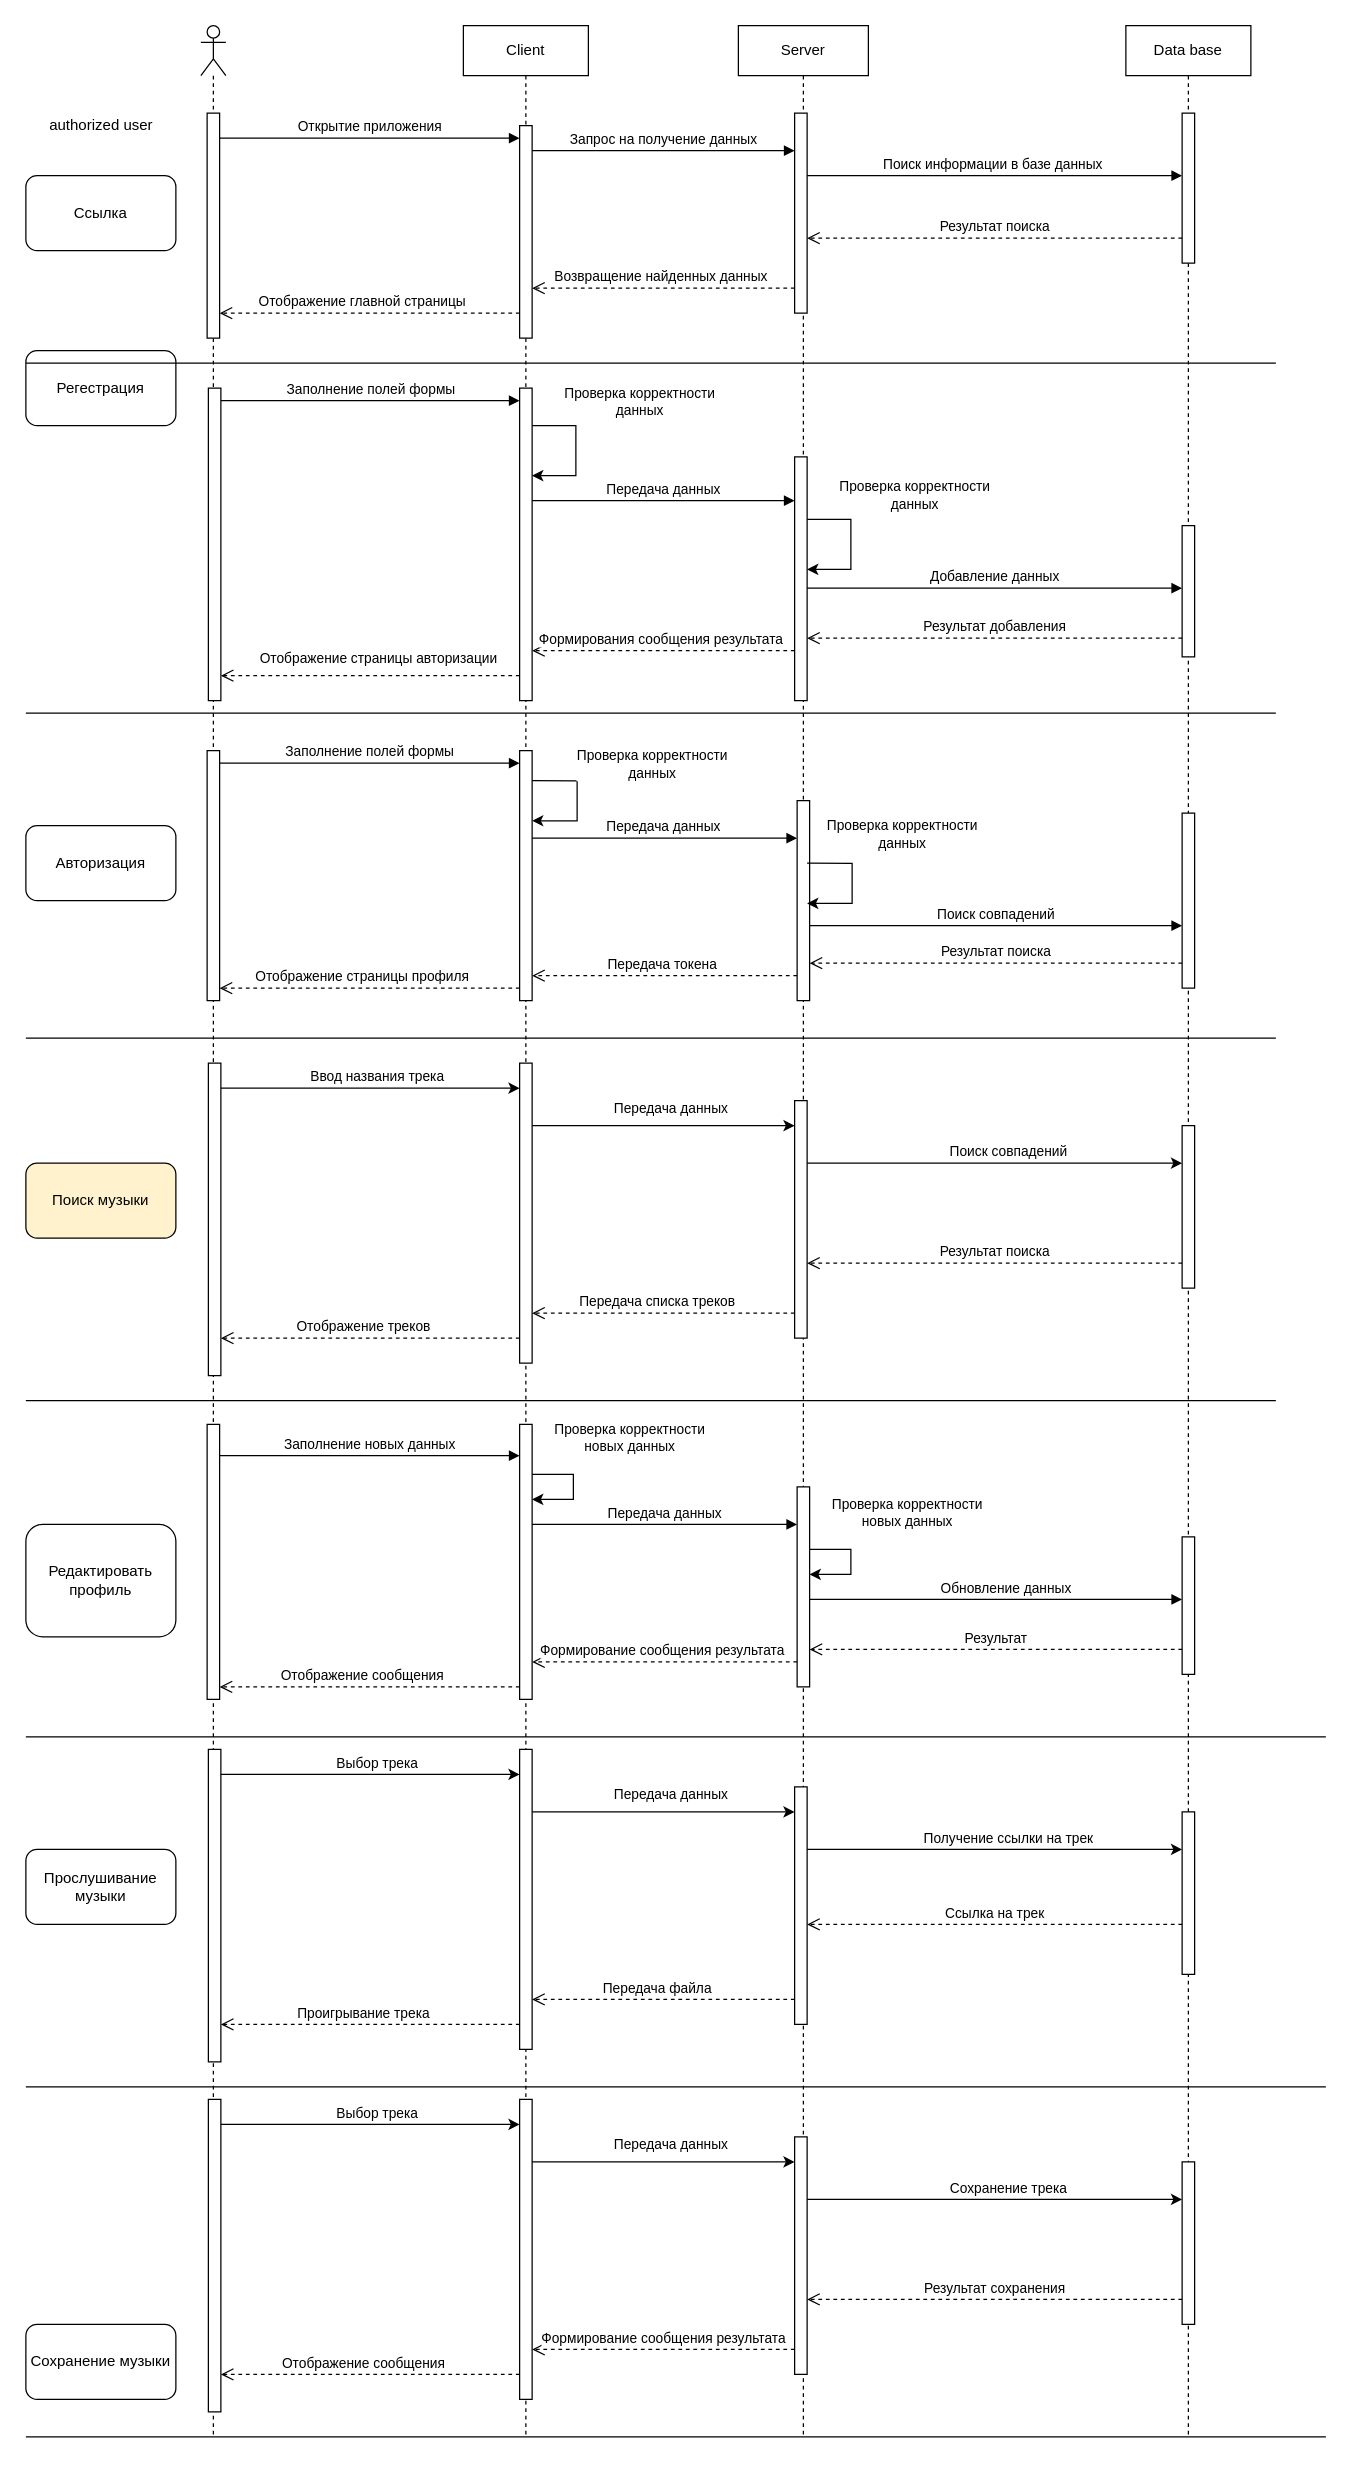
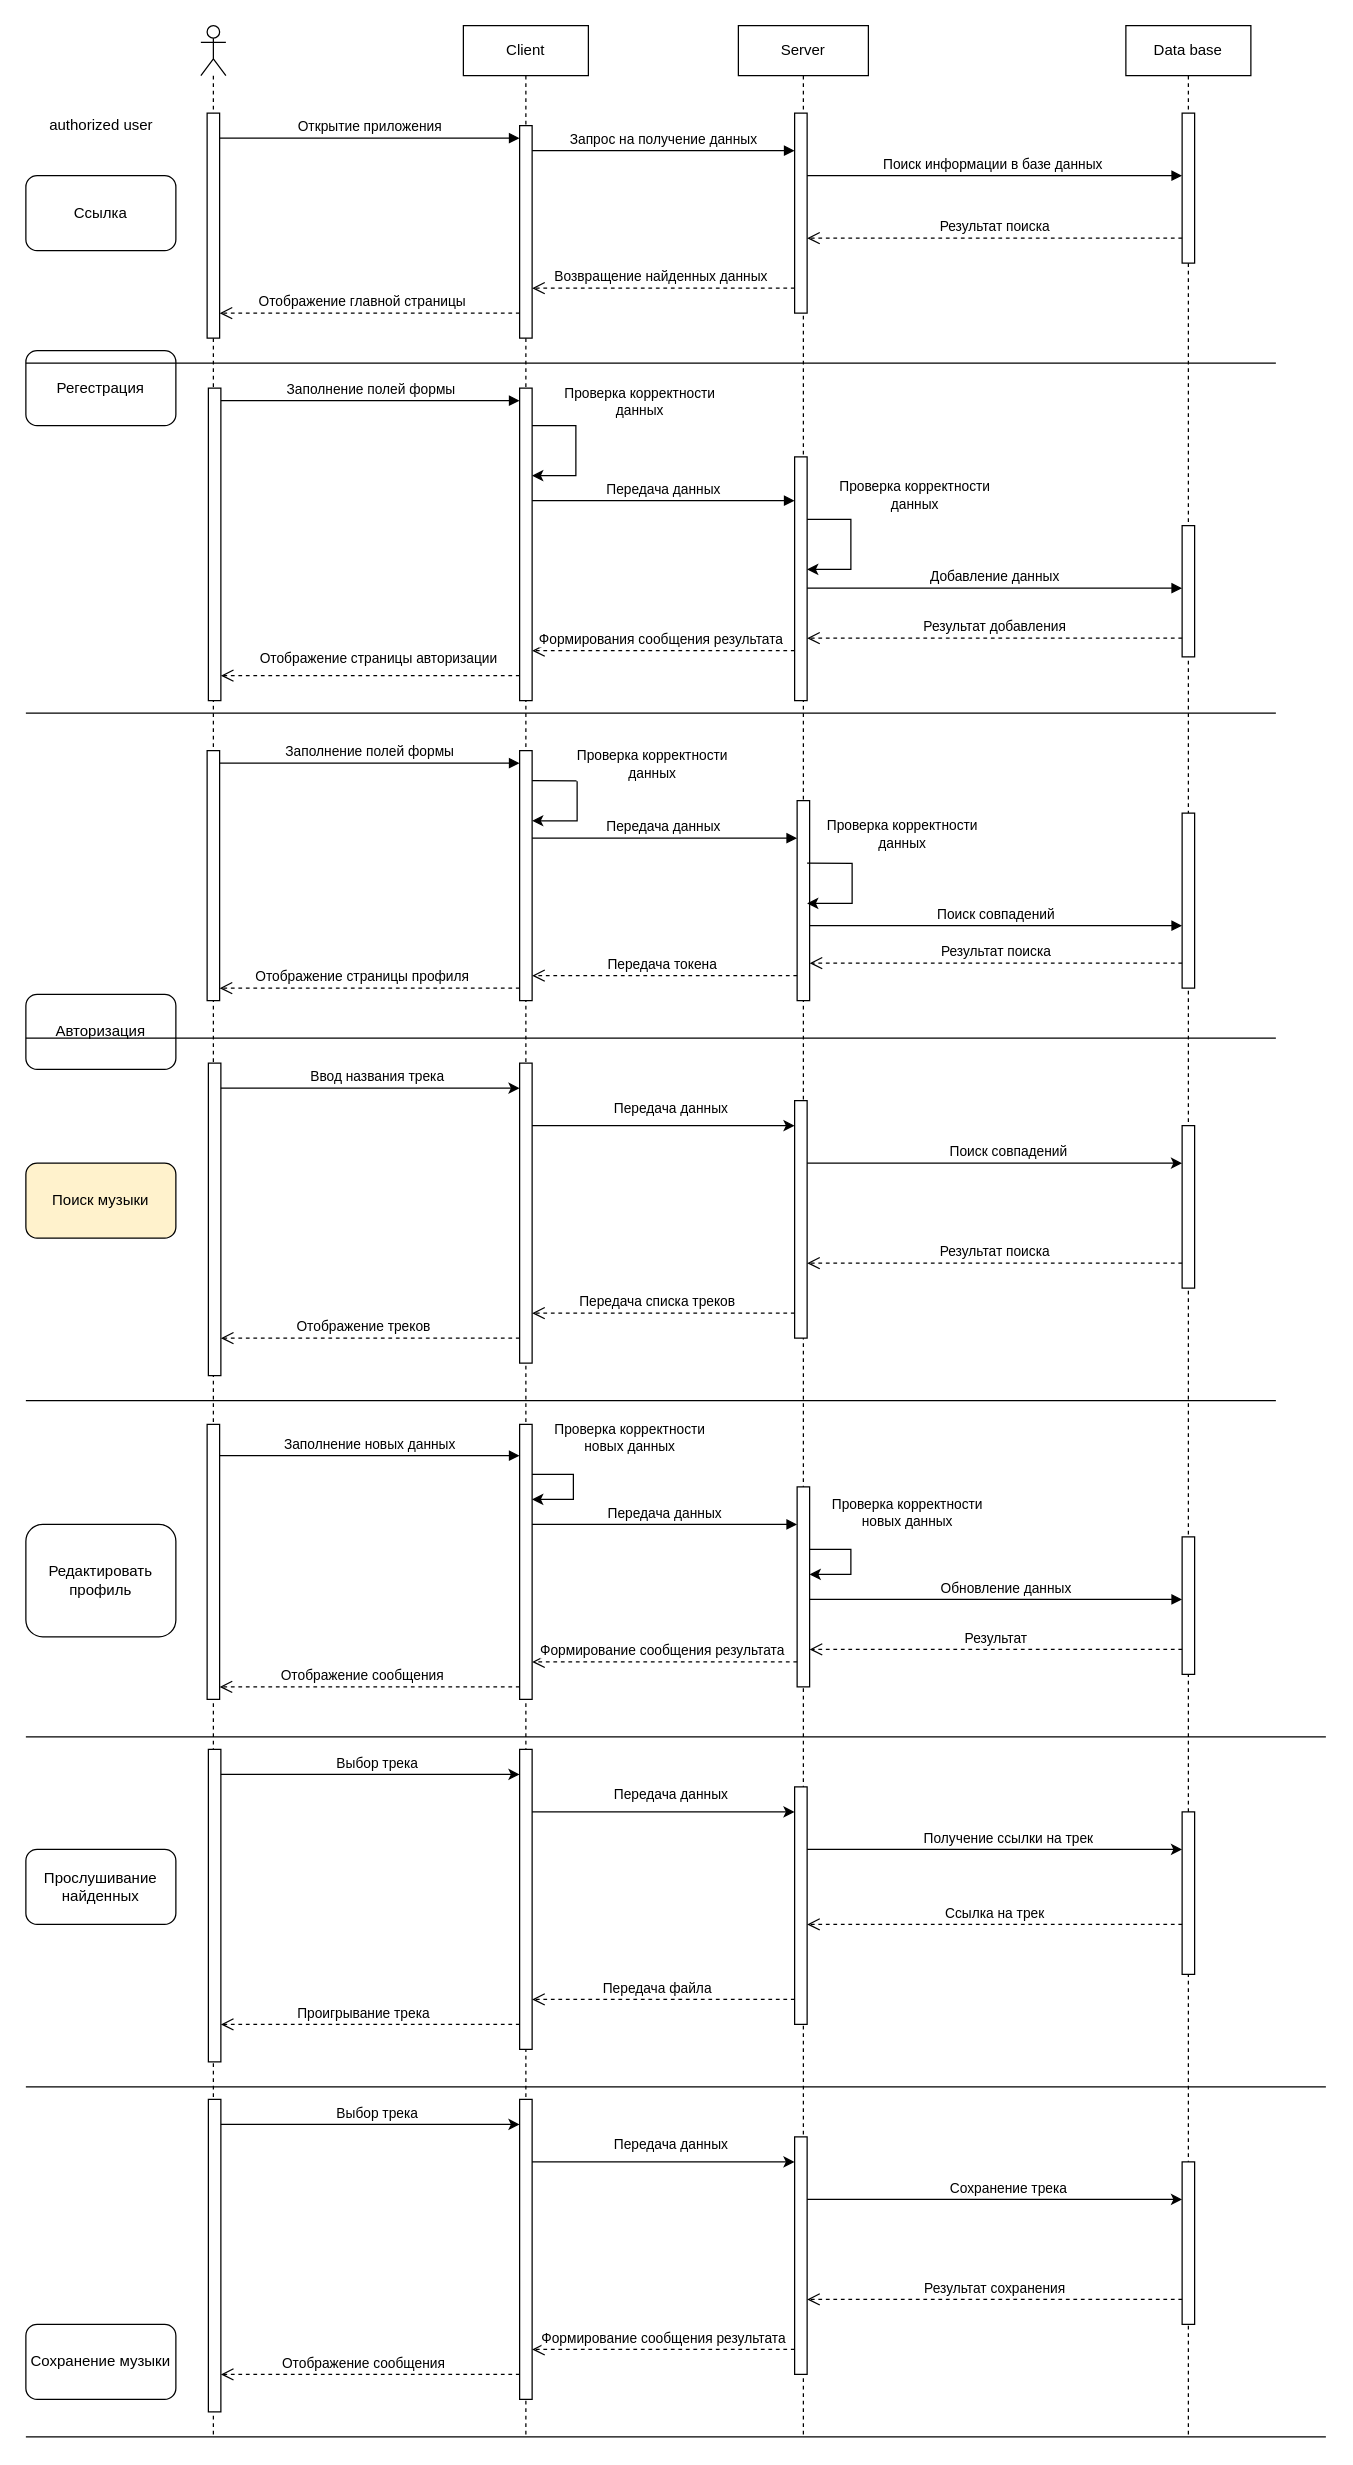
(101, 863) -> (101, 1032)
(101, 1887) -> (101, 1887)
